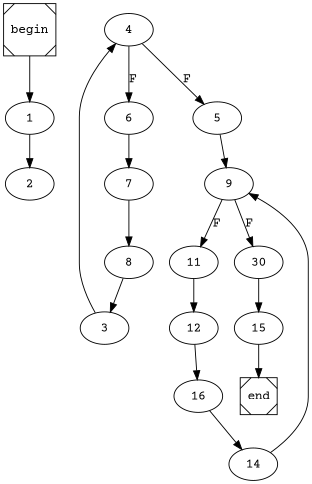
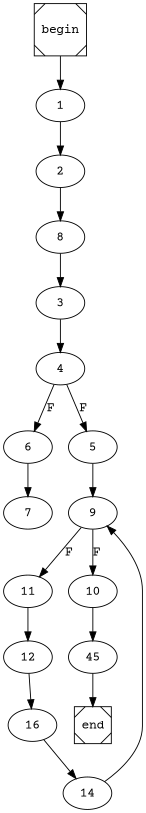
(129, 219) -> (60, 200)
(259, 262) -> (93, 591)
(259, 328) -> (93, 657)
